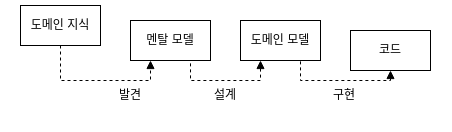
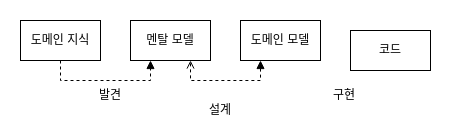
(61, 26) -> (61, 41)
(191, 65) -> (191, 66)
(337, 81) -> none
(131, 96) -> (111, 96)
(226, 96) -> (221, 111)
